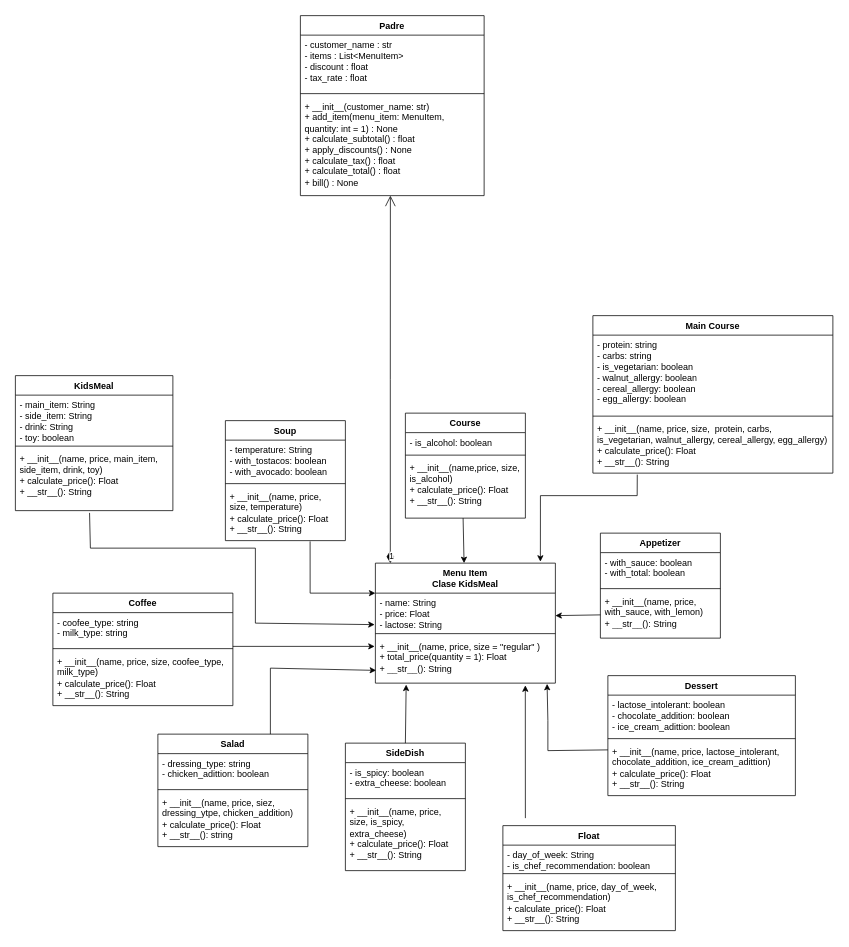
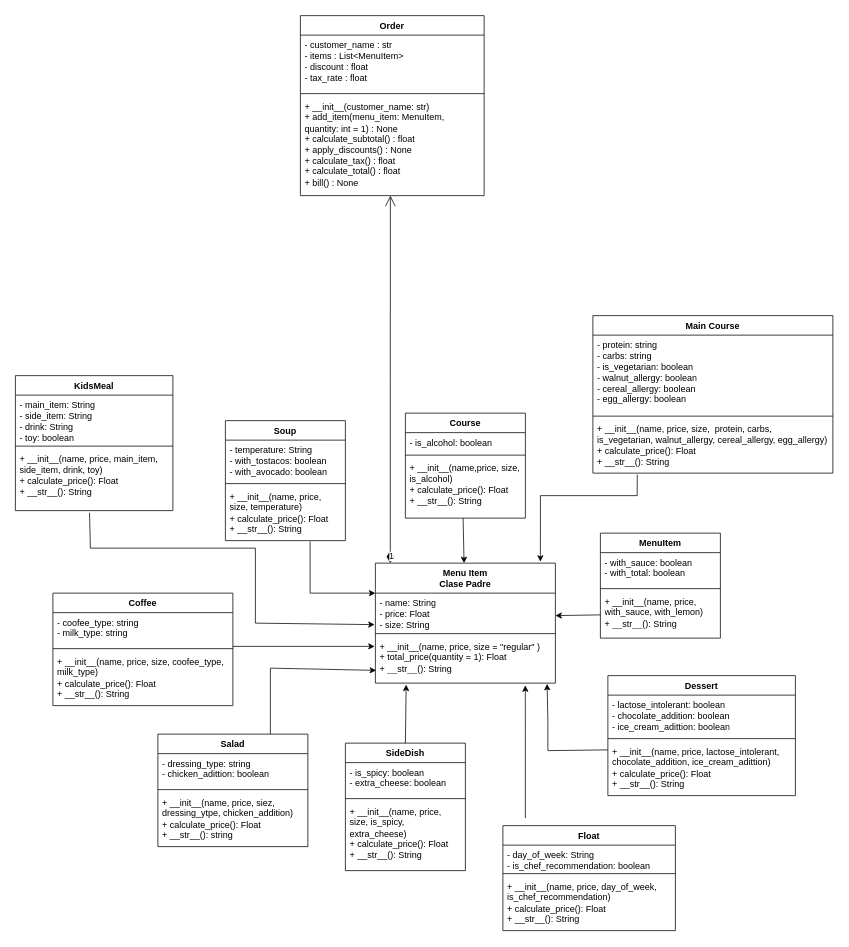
(392, 26) -> (392, 26)
(660, 544) -> (660, 544)
(465, 579) -> (465, 579)
(417, 614) -> (410, 614)
